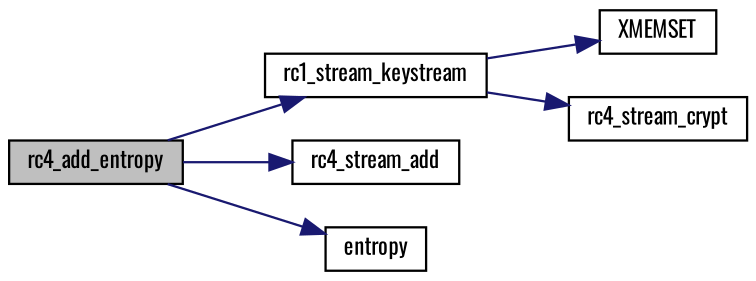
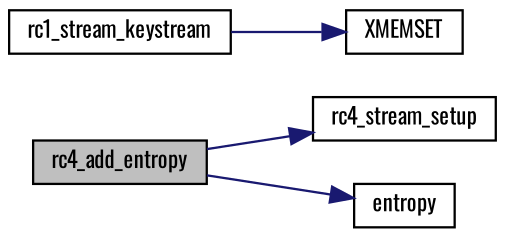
(658, 119) -> none
(225, 122) -> none
(376, 162) -> (404, 119)
